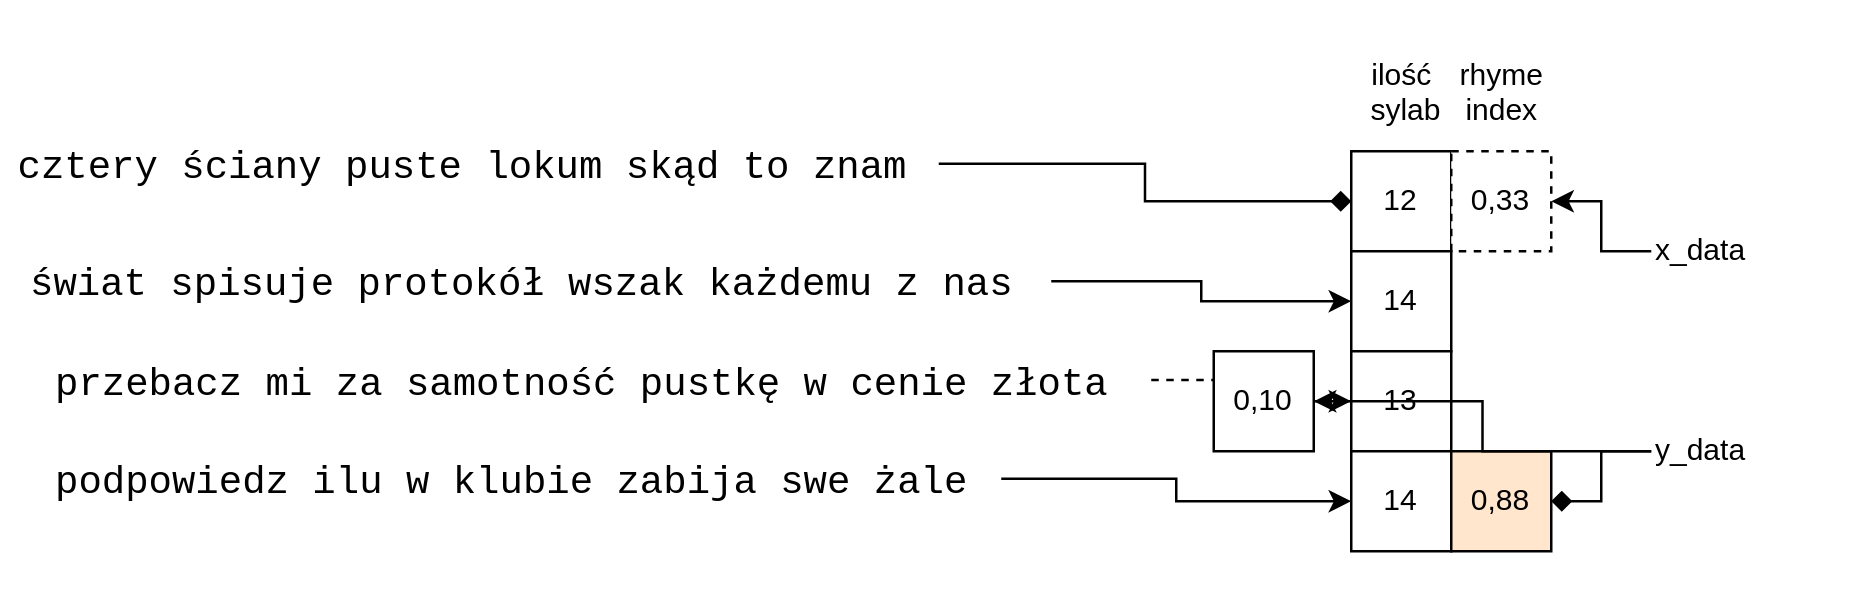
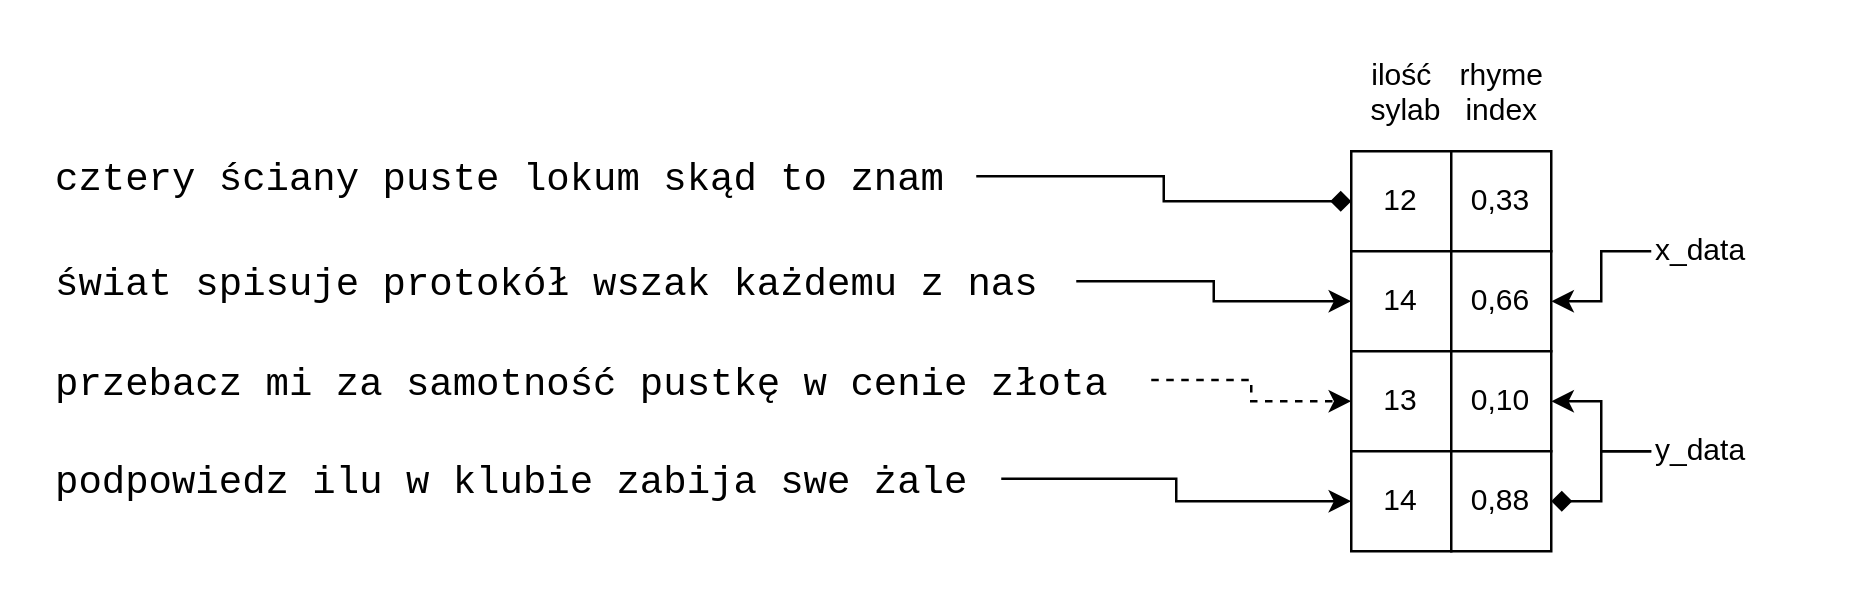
(476, 164) -> (514, 176)
(1501, 201) -> (1501, 201)
(1601, 207) -> none
(539, 281) -> (564, 281)
none -> (1601, 295)
none -> (1501, 301)
(1264, 401) -> (1501, 401)
(1501, 501) -> (1501, 501)
